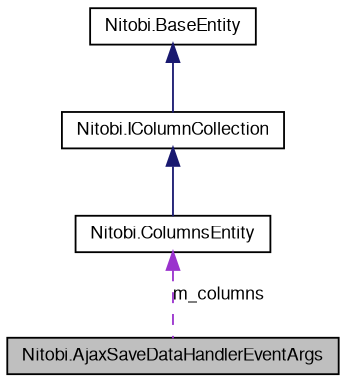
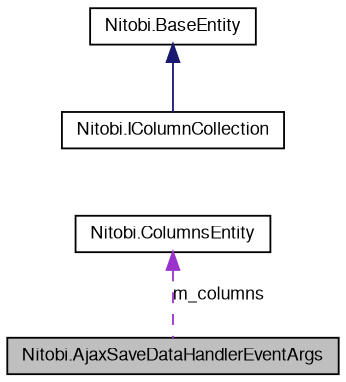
(173, 191) -> none
